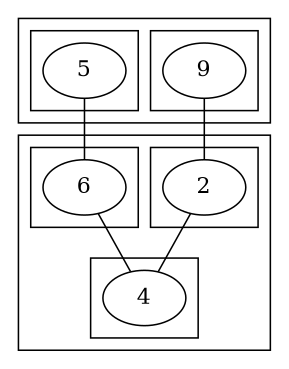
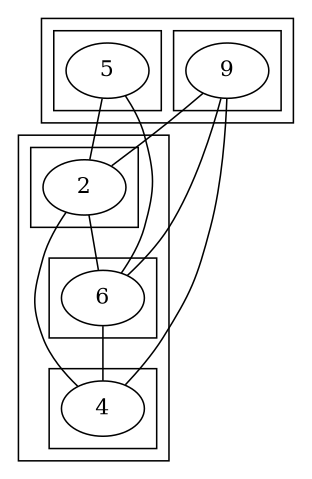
none -> (96, 129)
none -> (187, 194)
none -> (94, 242)
none -> (204, 252)
